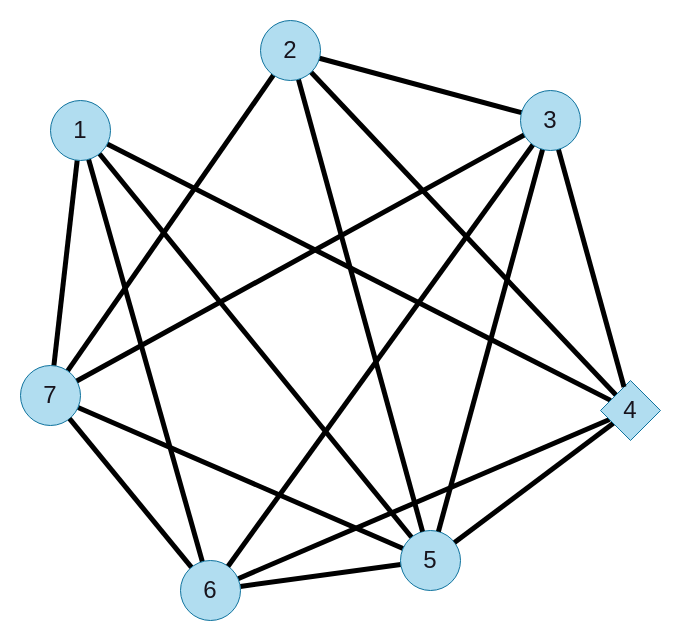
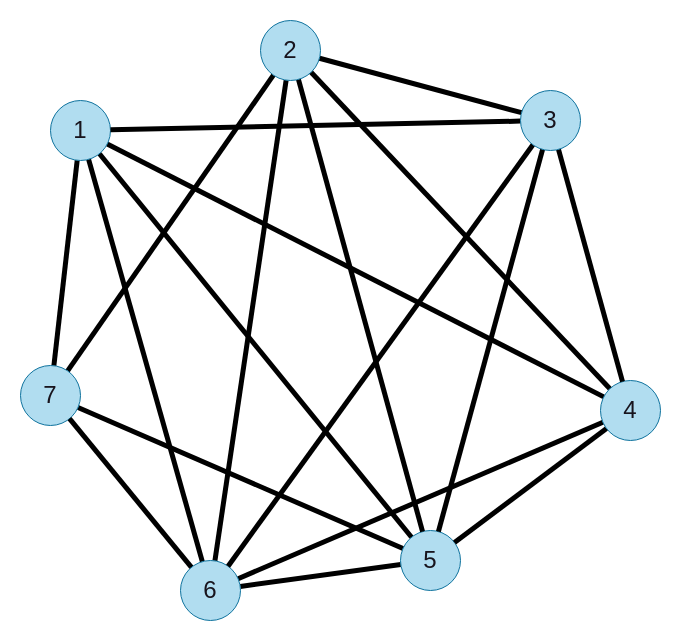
(301, 258) -> (316, 125)
none -> (251, 320)
(631, 411) -> (631, 411)
